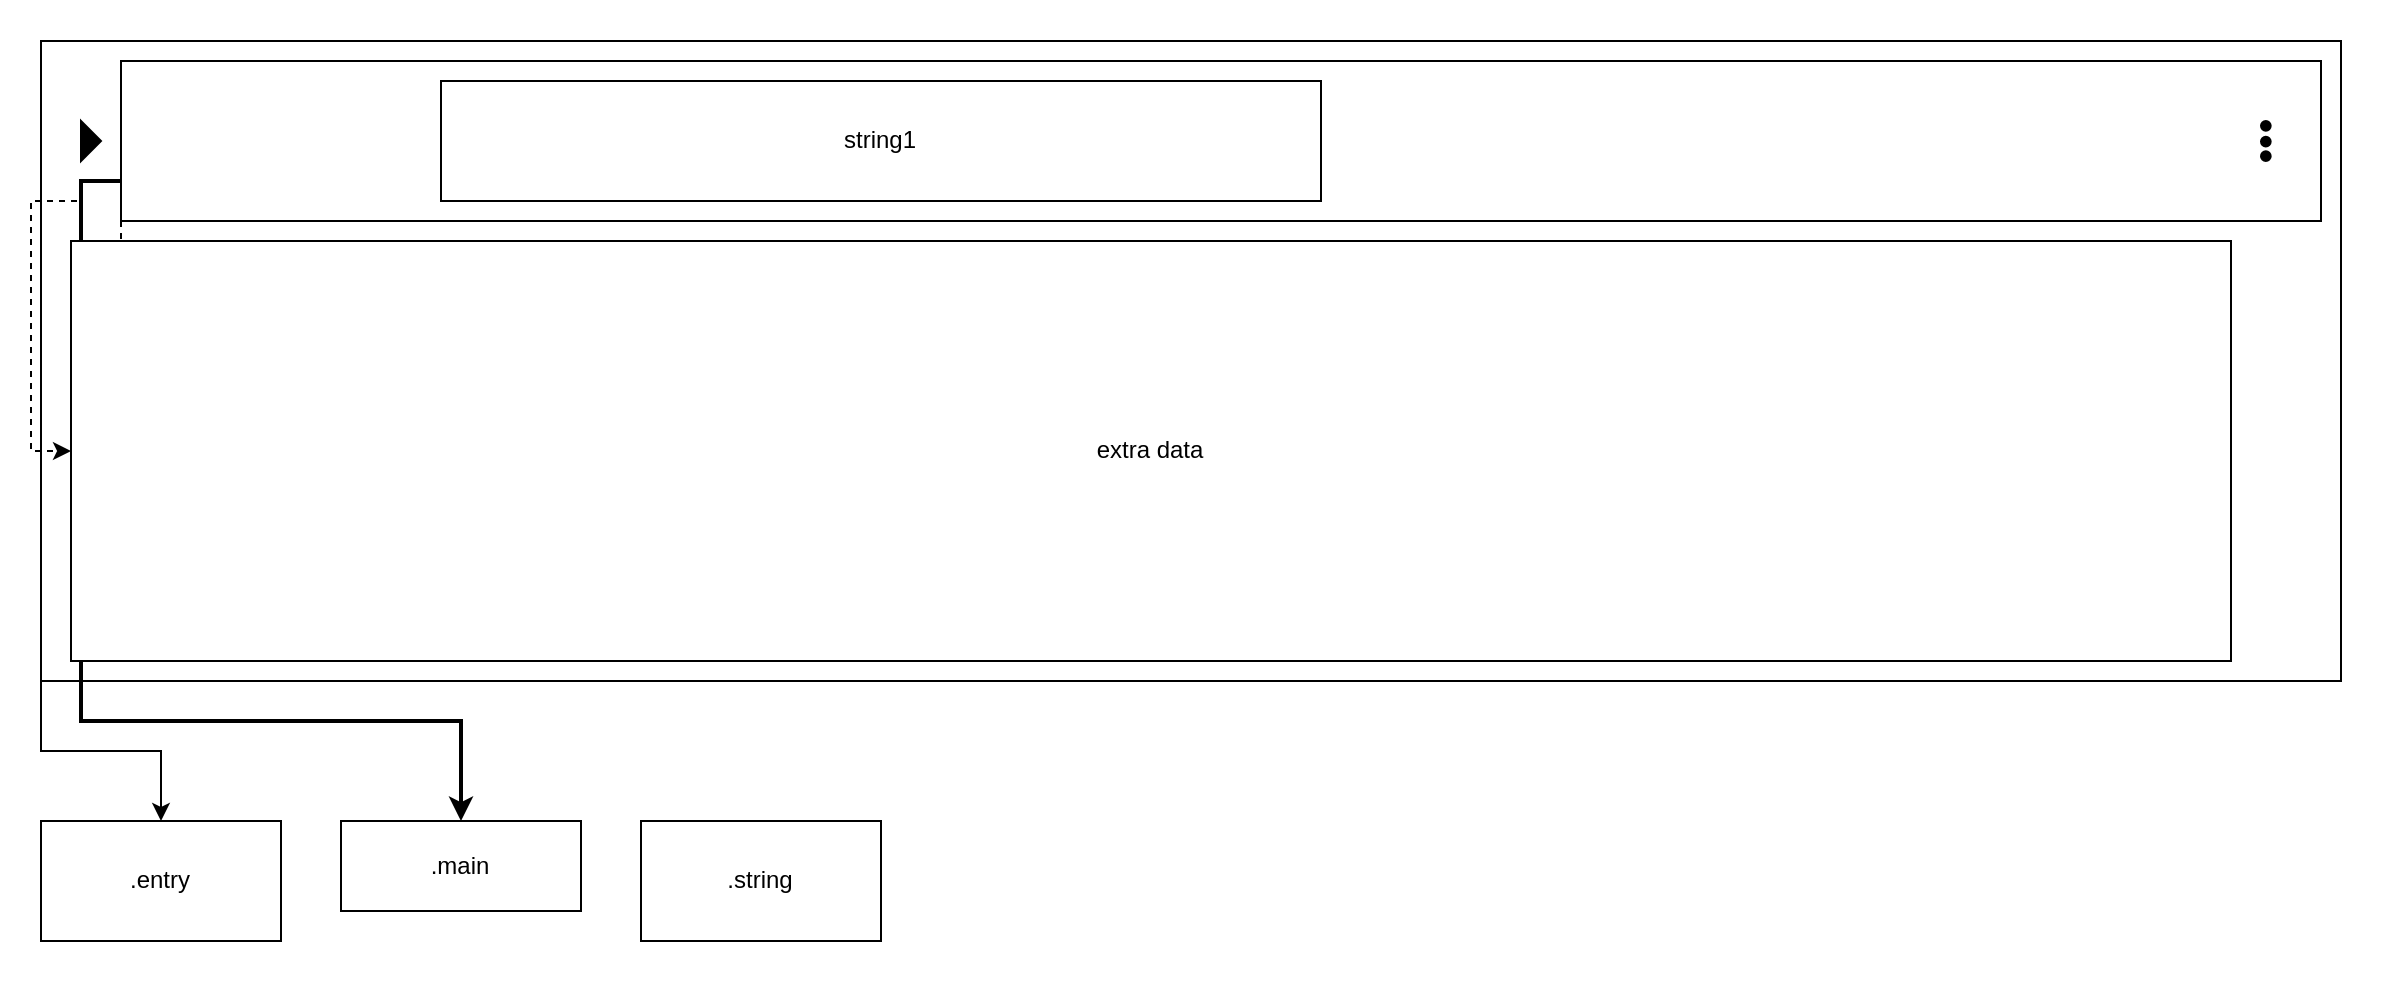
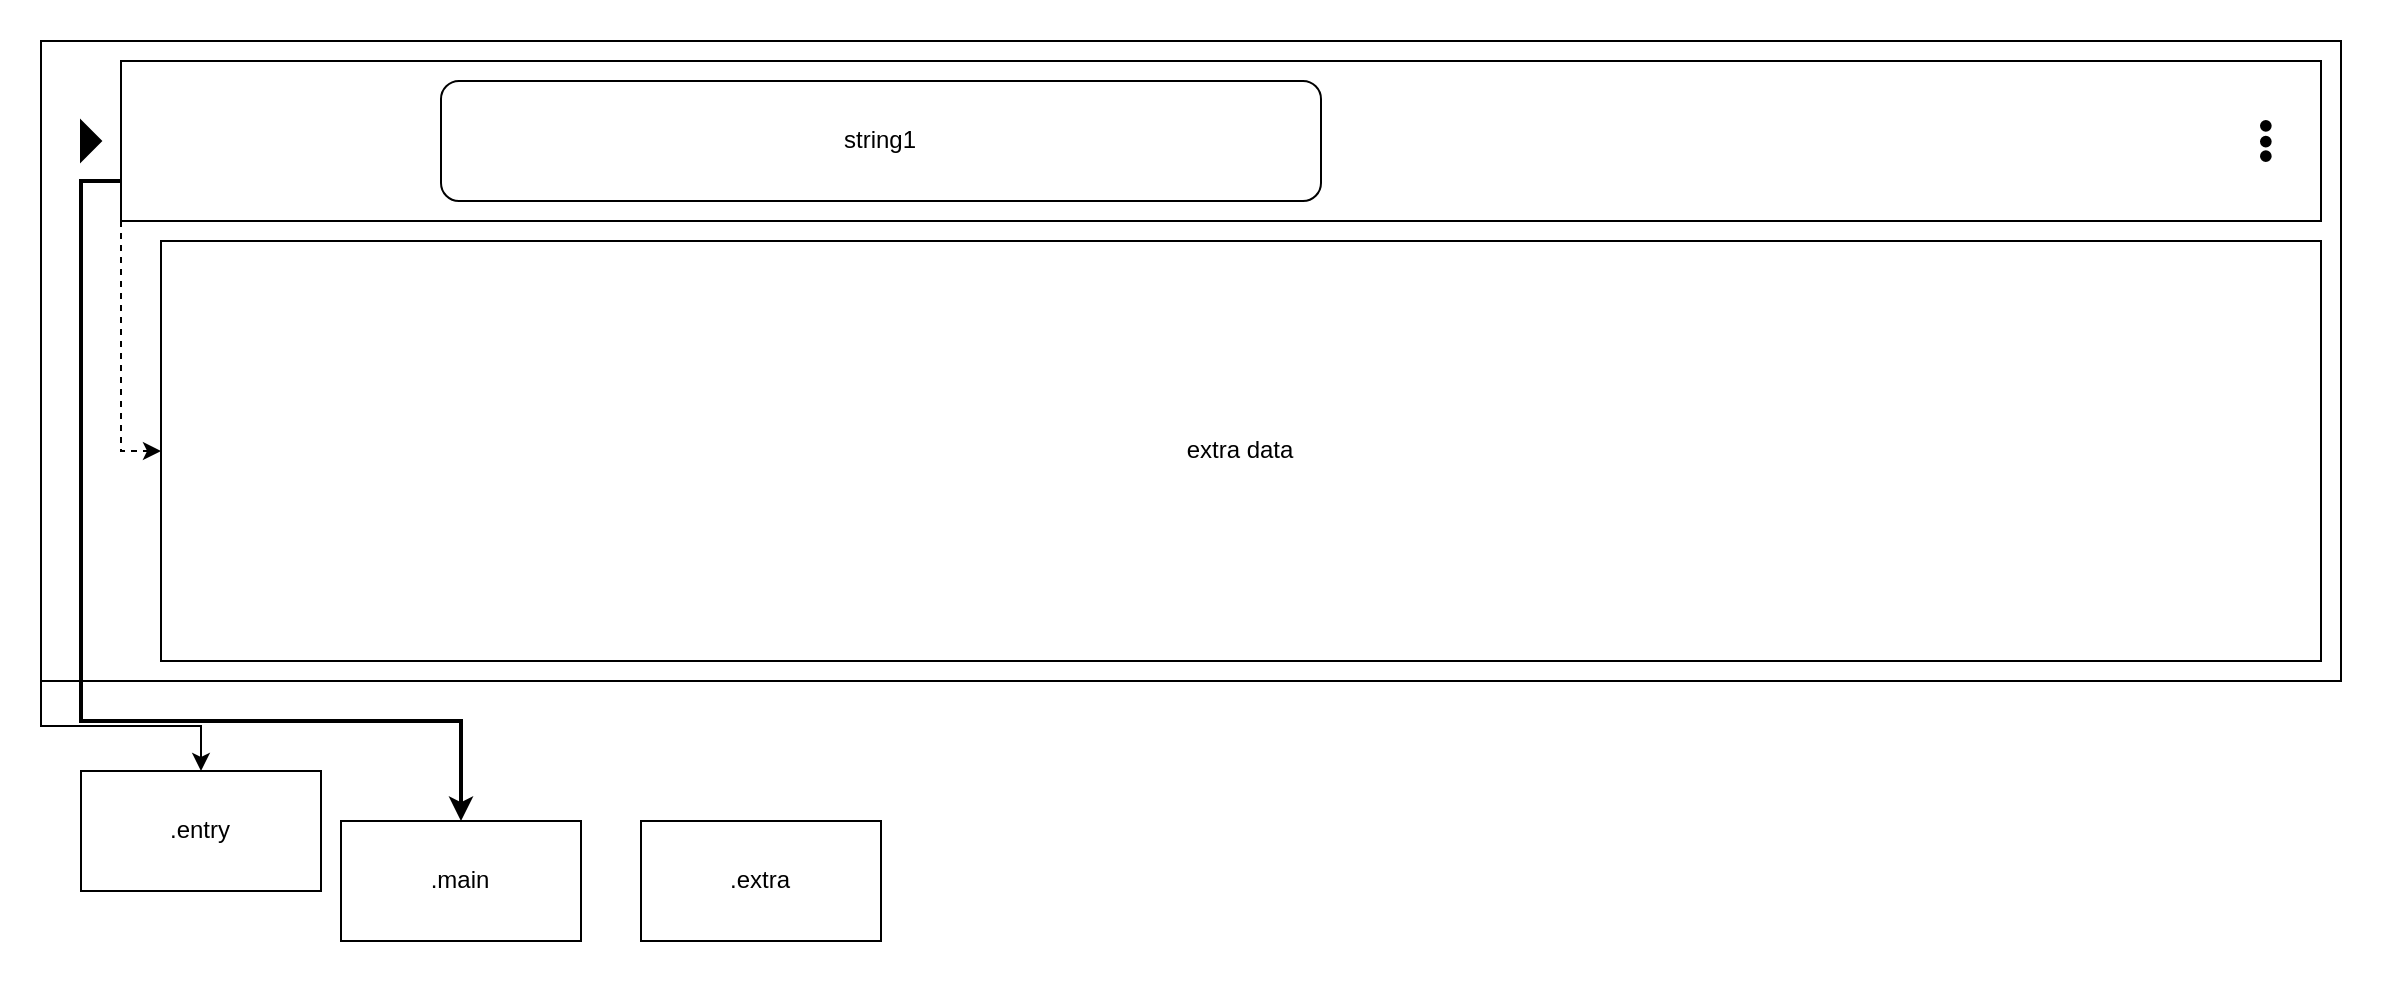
(881, 141) -> (881, 141)
(1151, 451) -> (1241, 451)
(461, 866) -> (461, 881)
(161, 881) -> (201, 831)
(761, 881) -> (761, 881)
